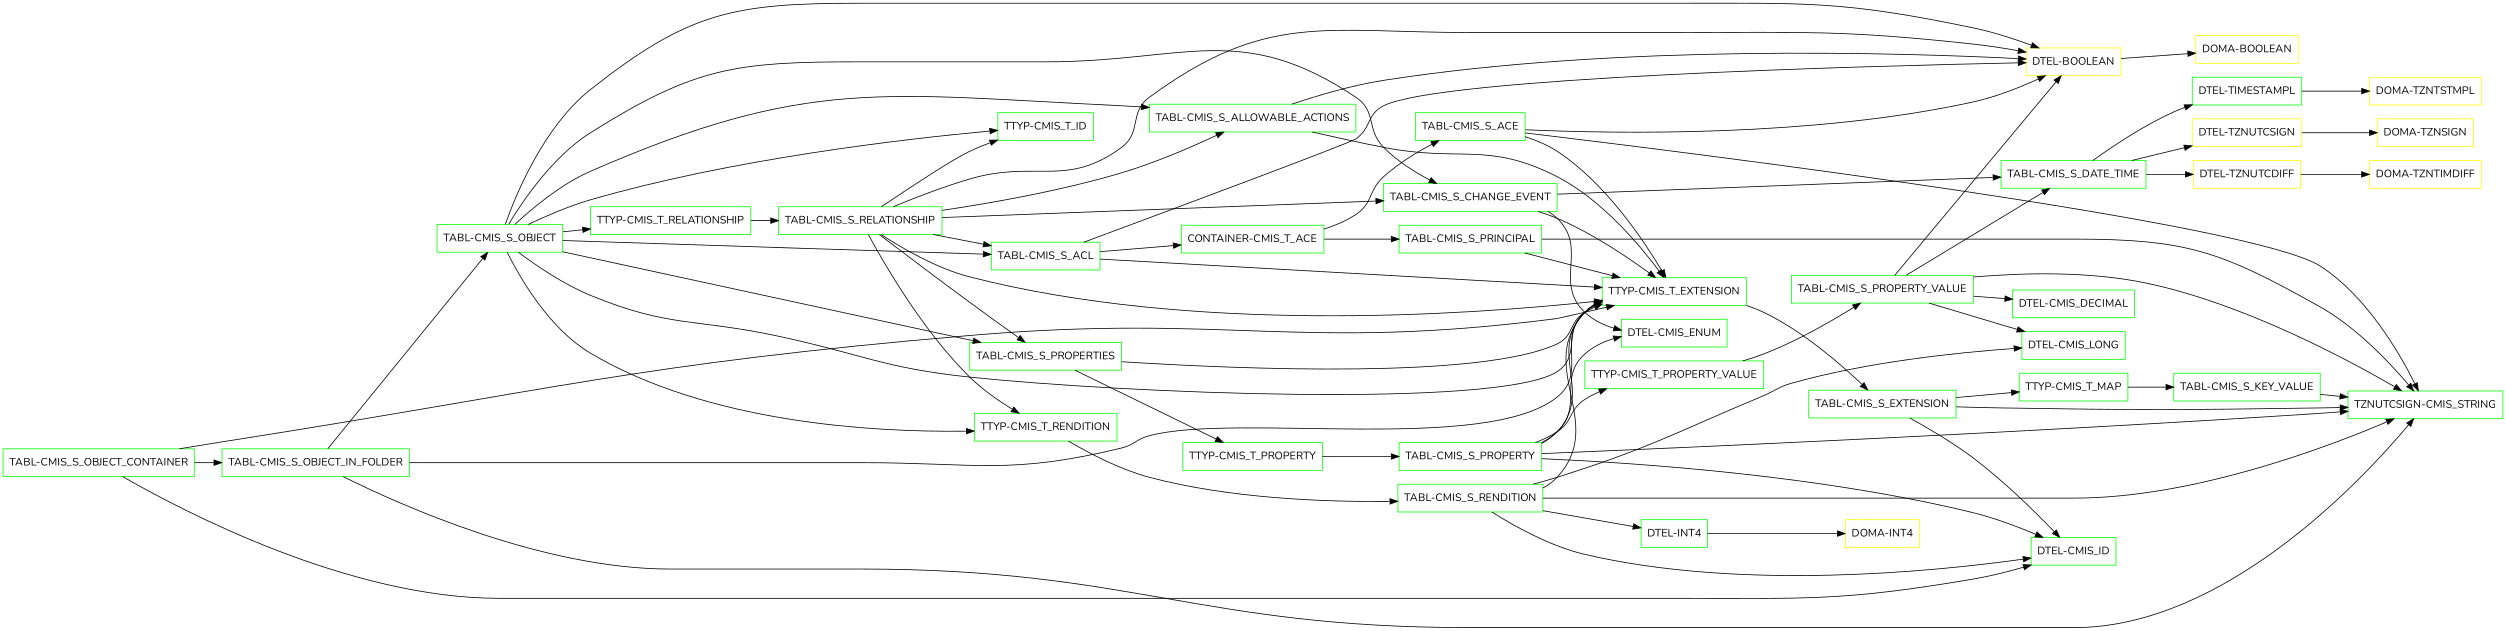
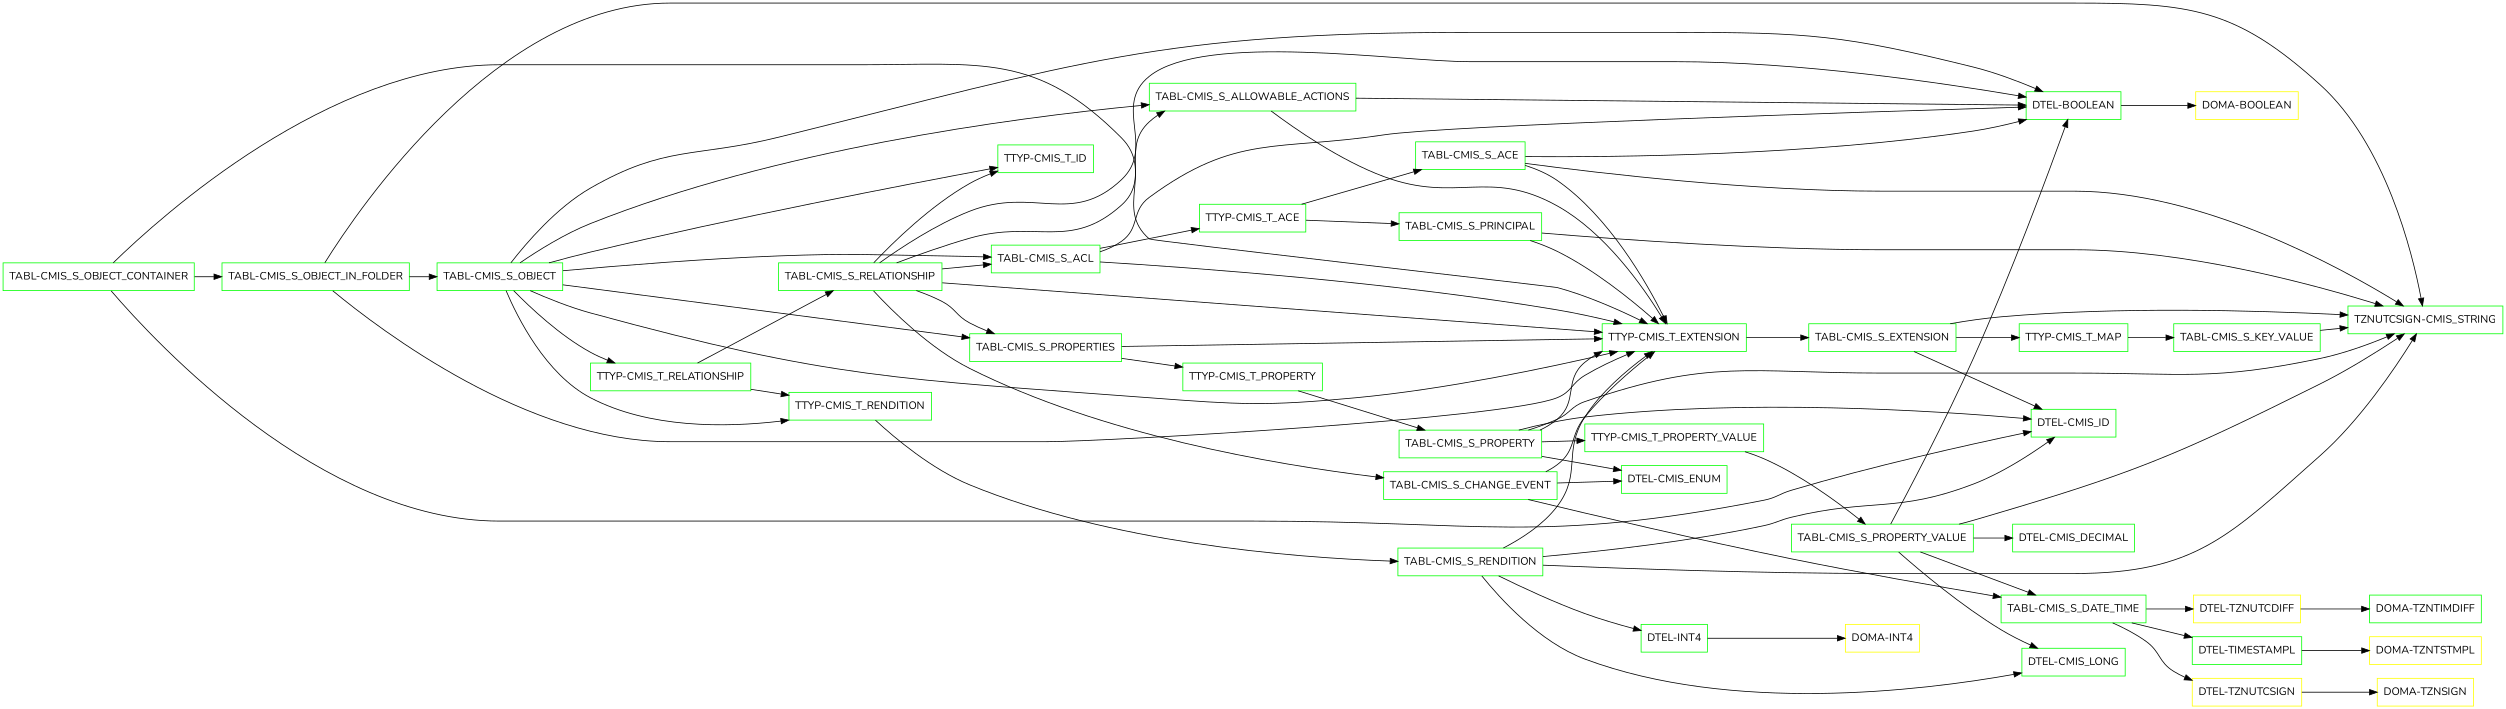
(967, 62) -> none
(2074, 62) -> (2074, 106)
(2425, 174) -> (2425, 609)
(1253, 239) -> (1253, 218)
(923, 322) -> (766, 392)
